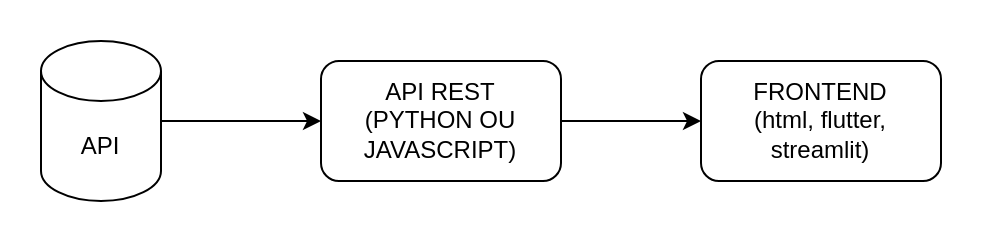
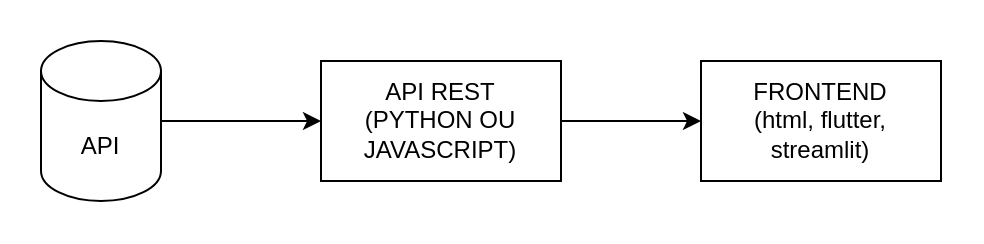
(441, 121) -> (441, 121)
(821, 121) -> (821, 121)
